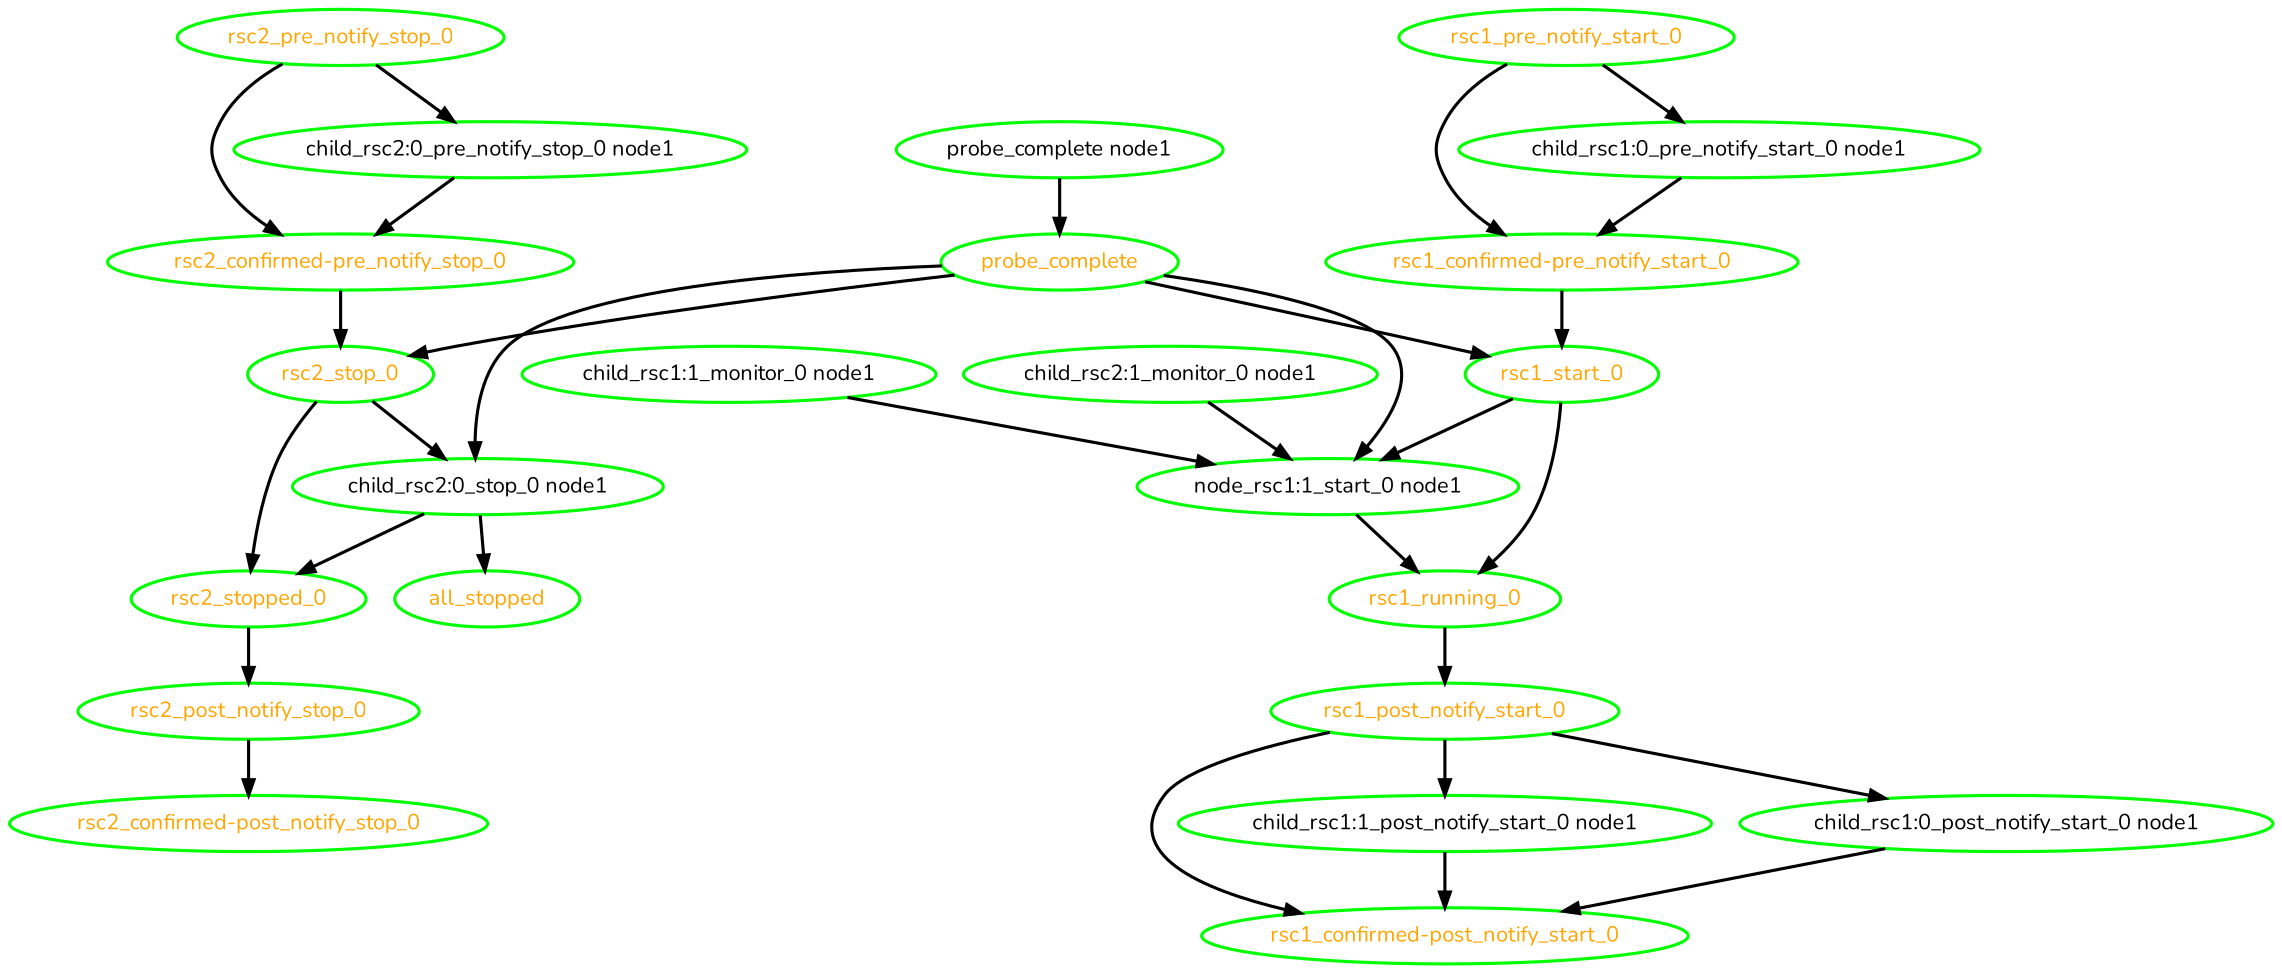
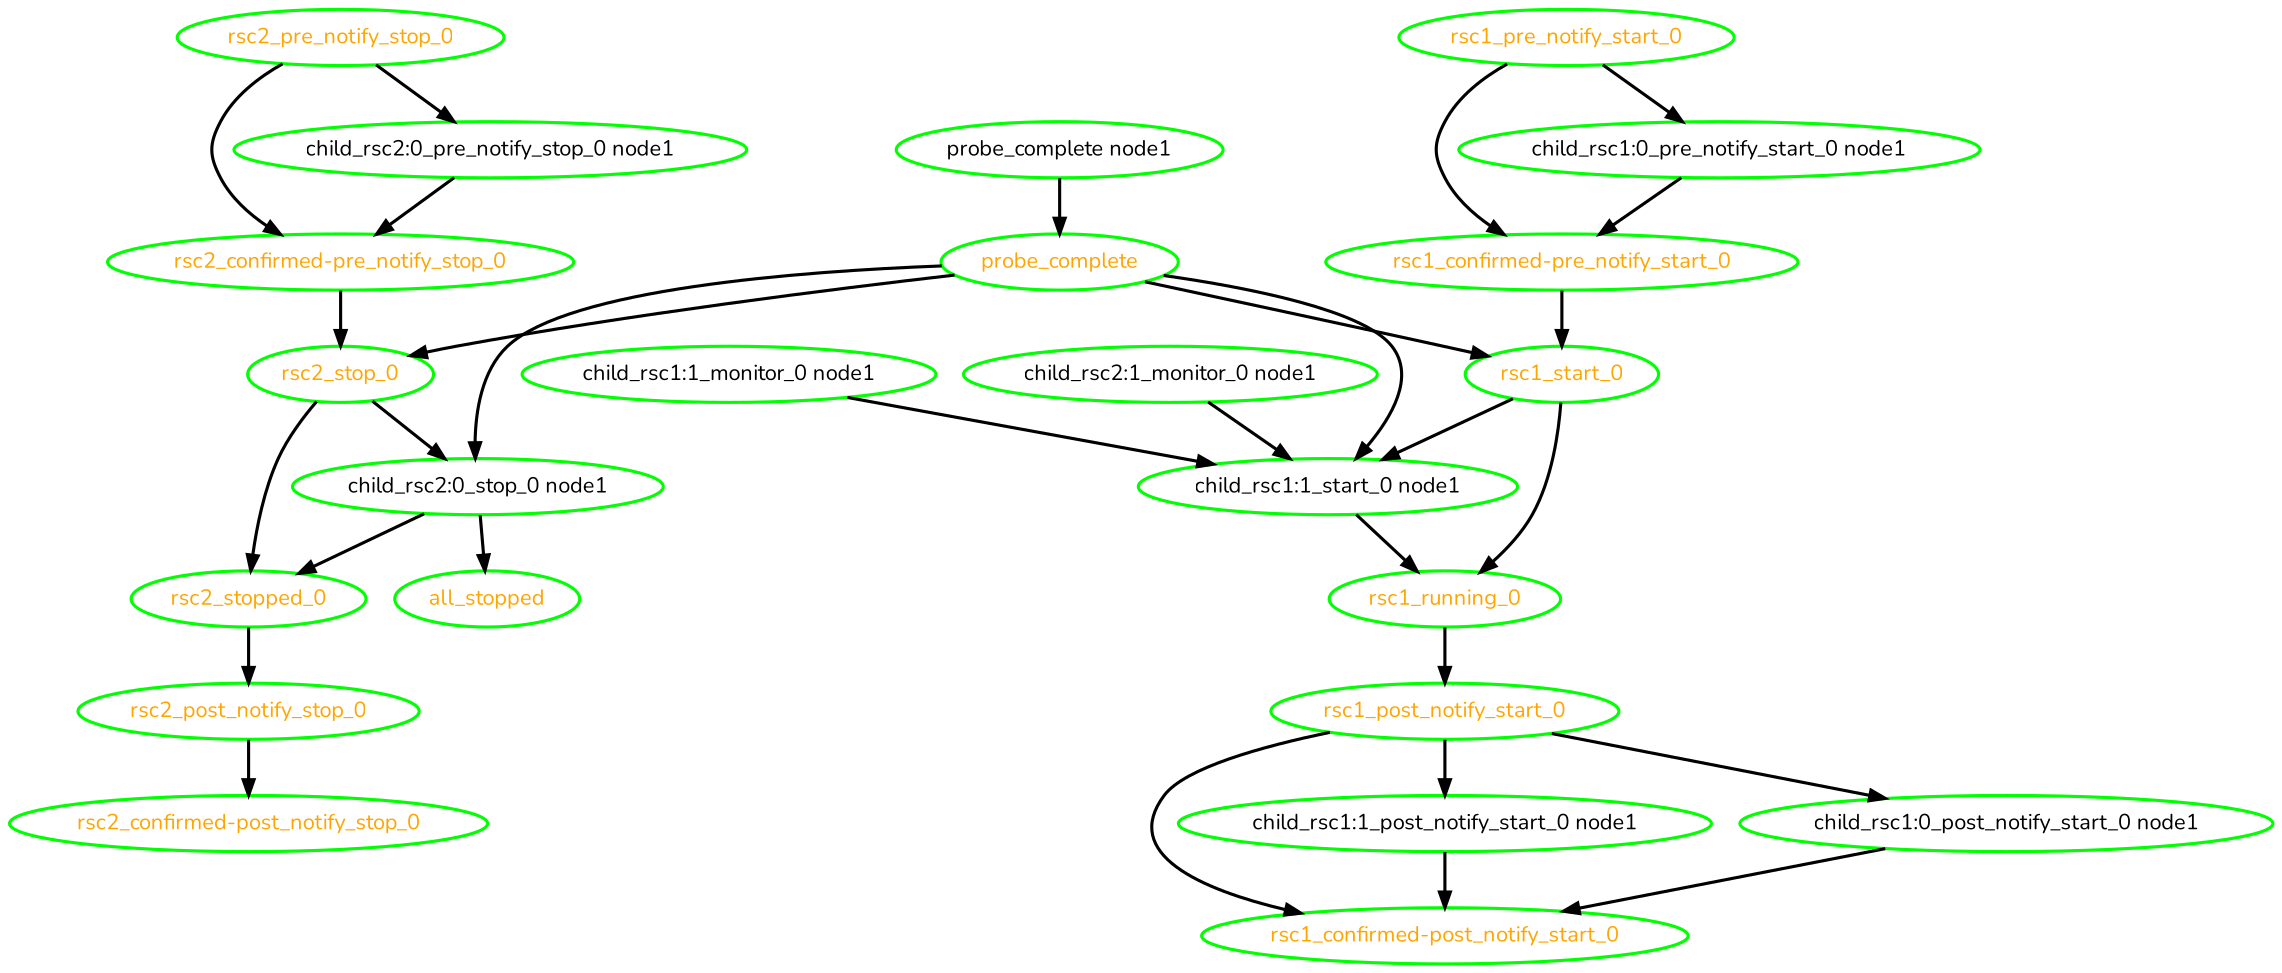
(1328, 487) -> (1328, 487)
